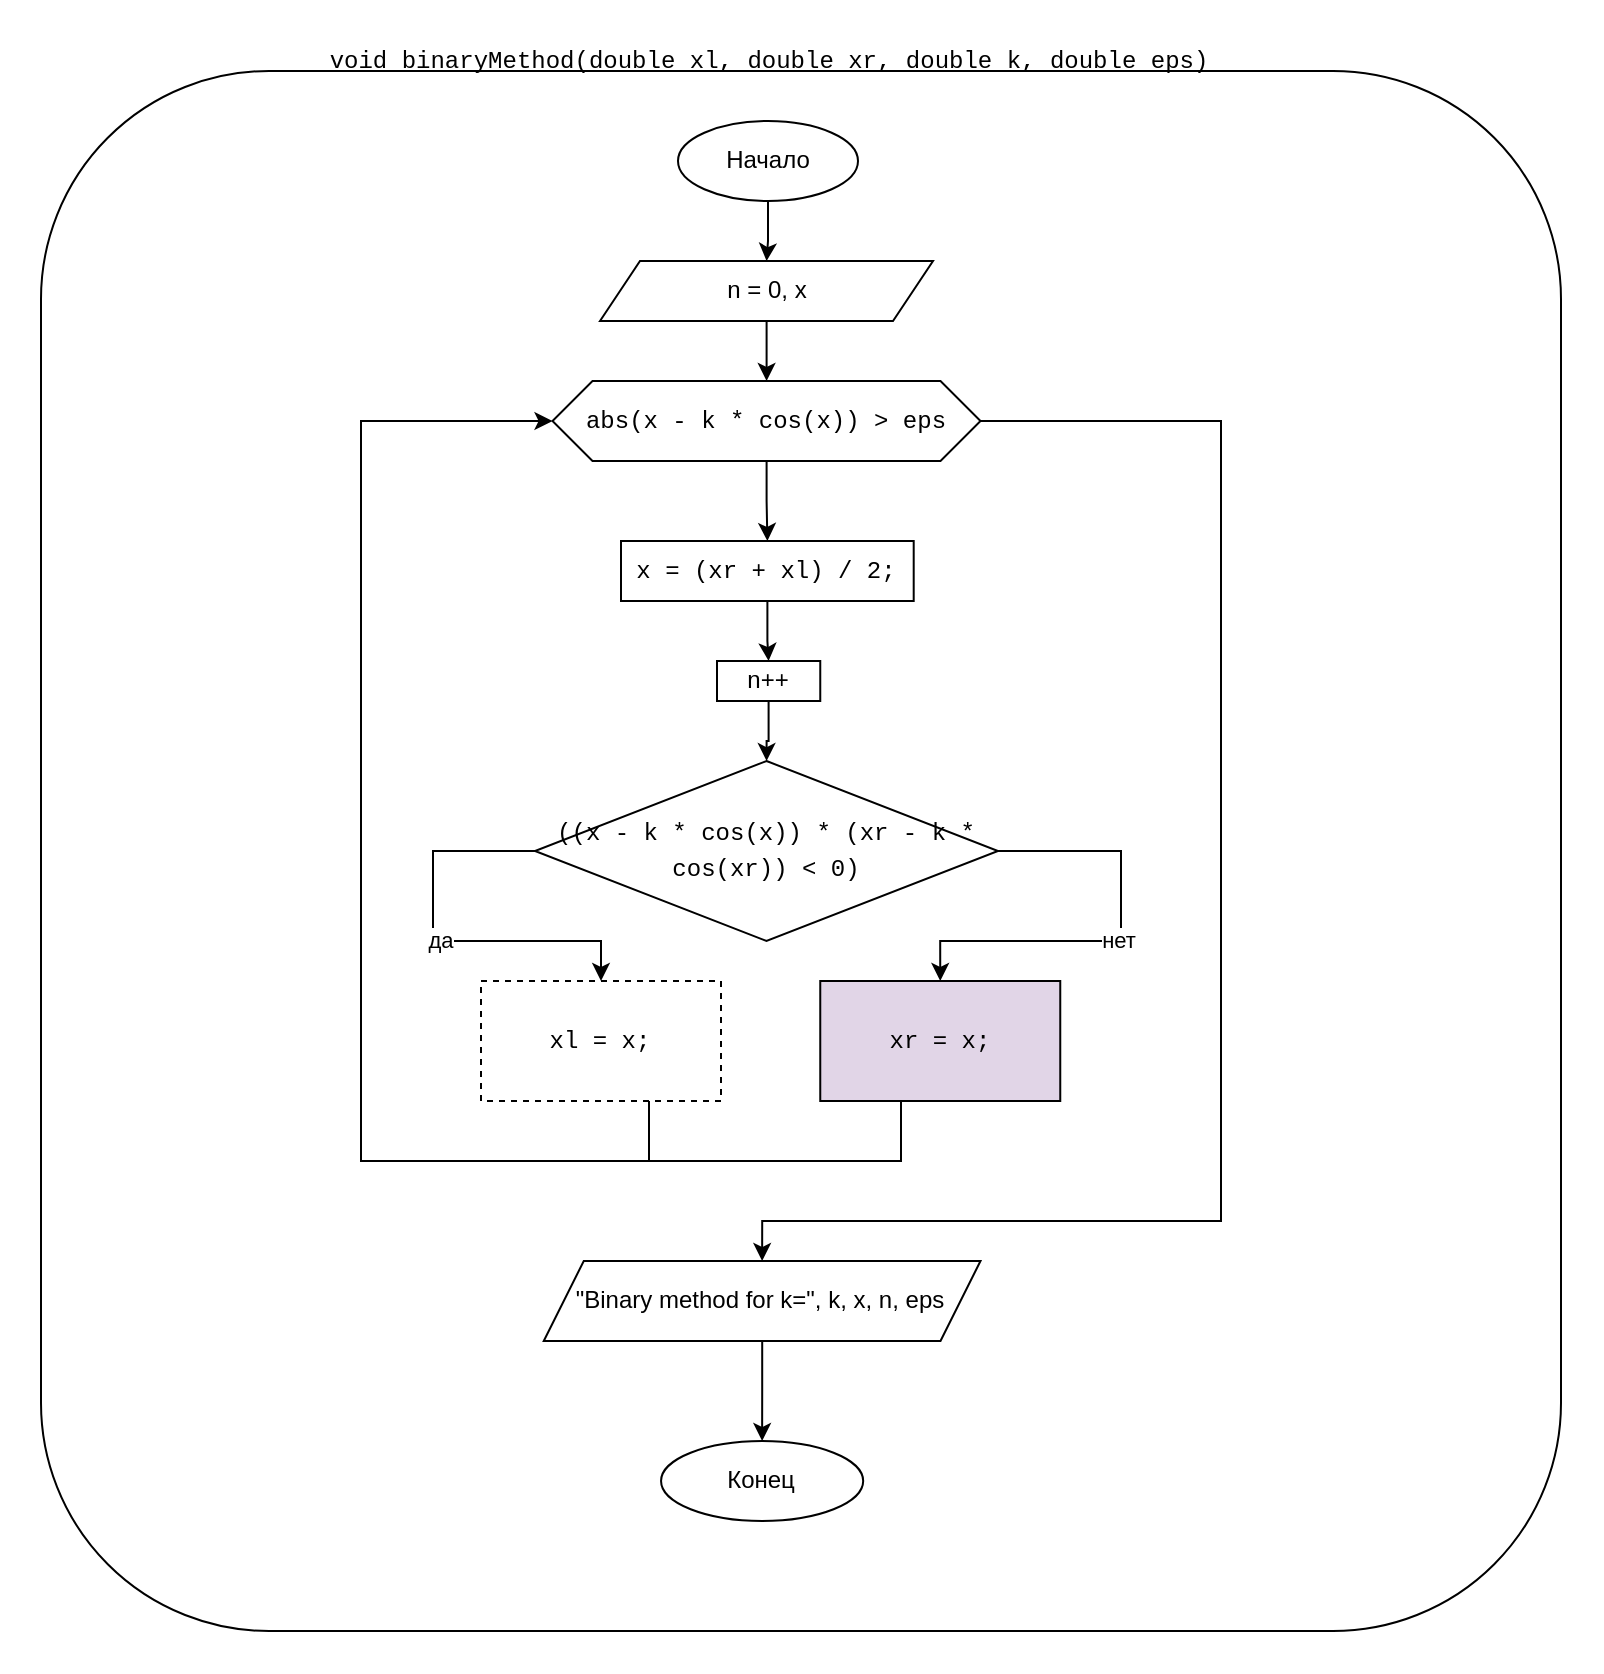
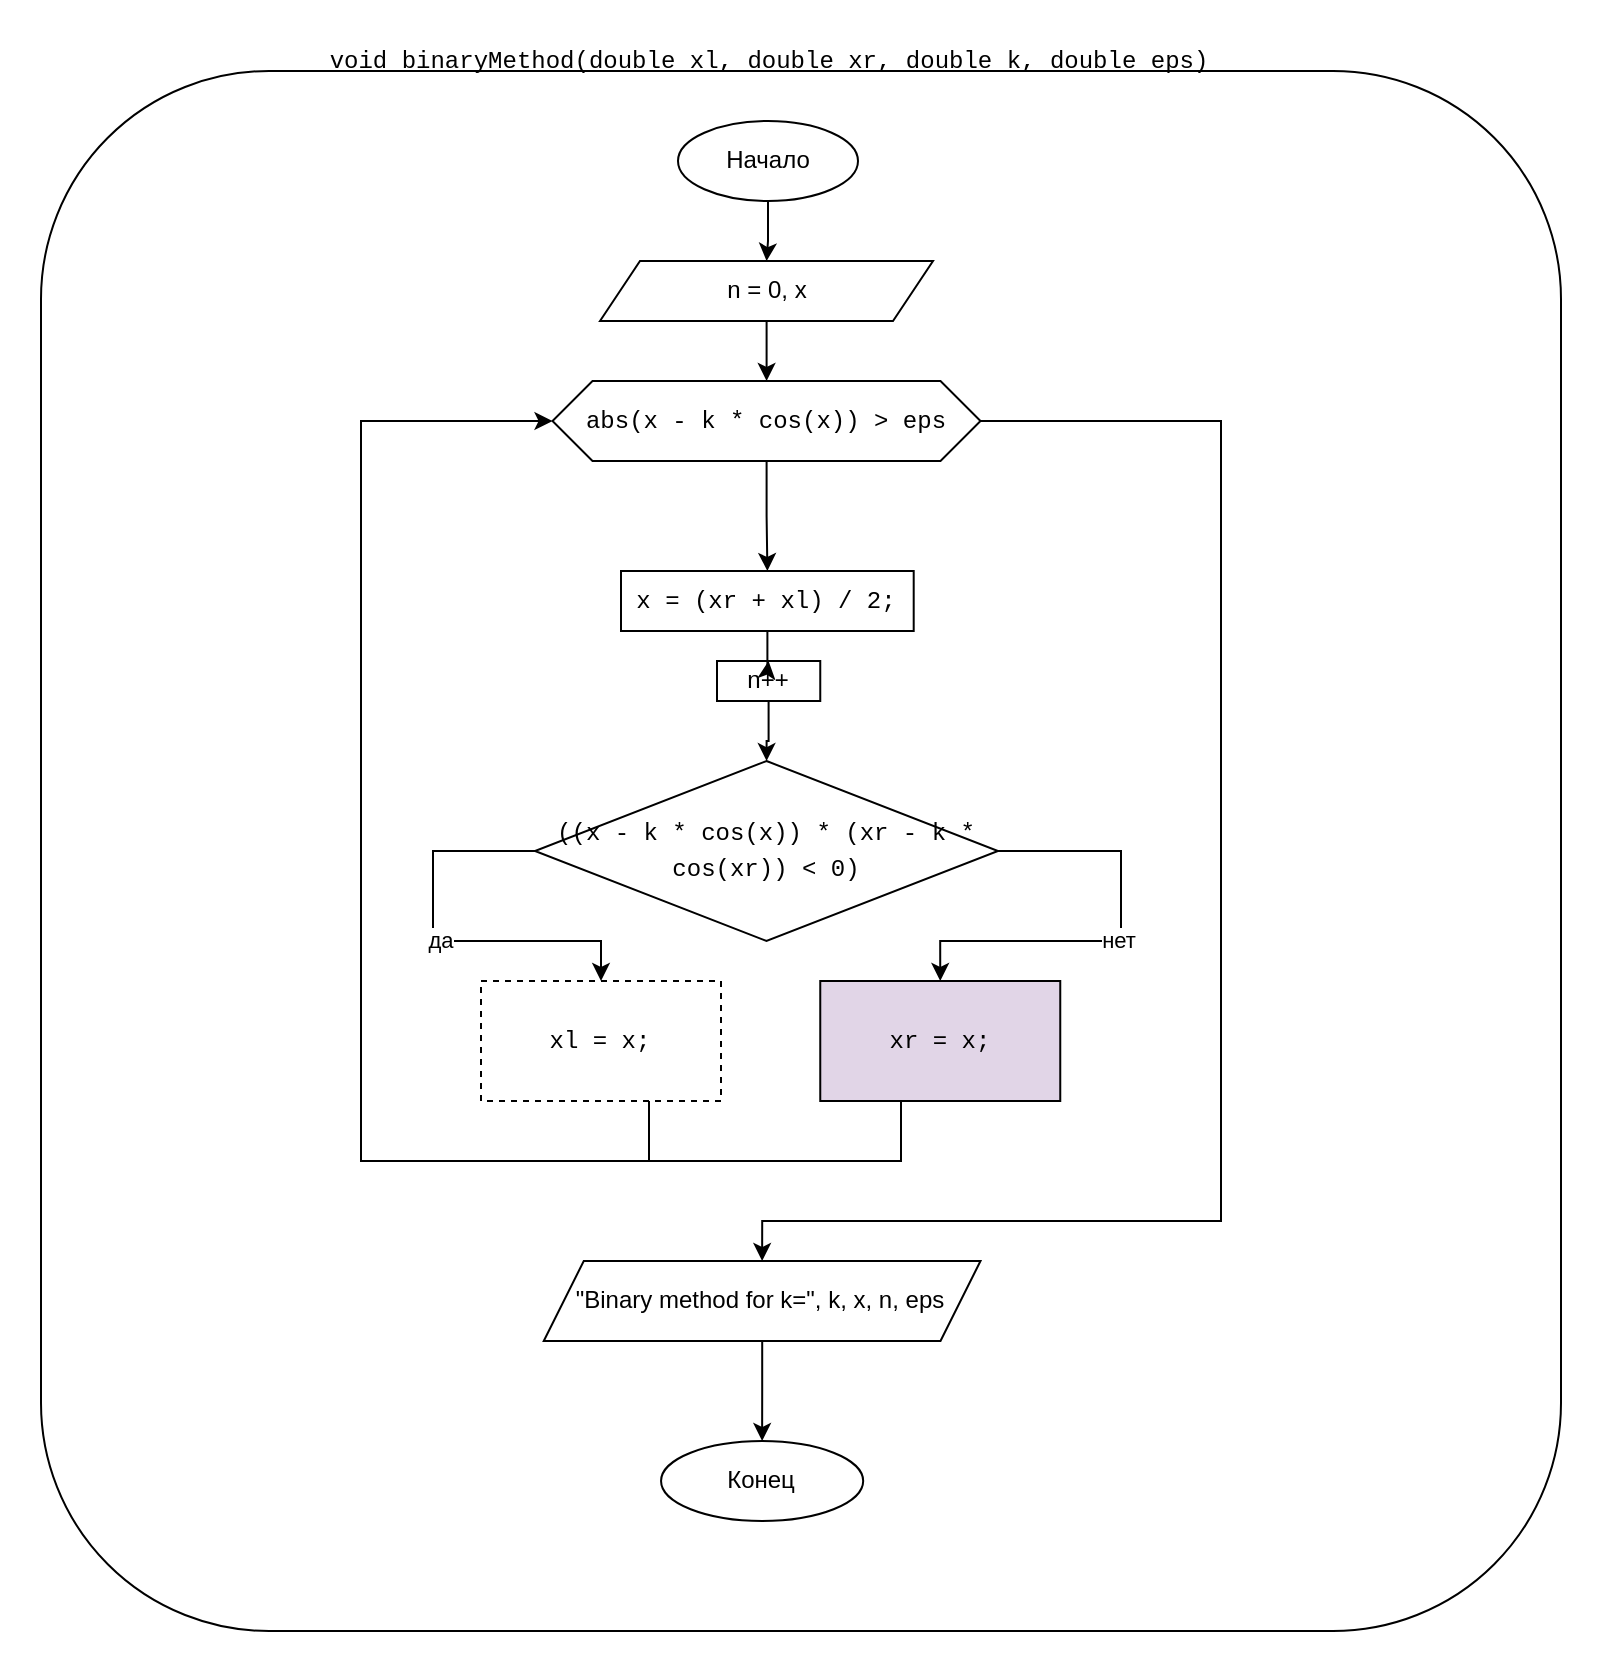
(767, 571) -> (767, 601)
